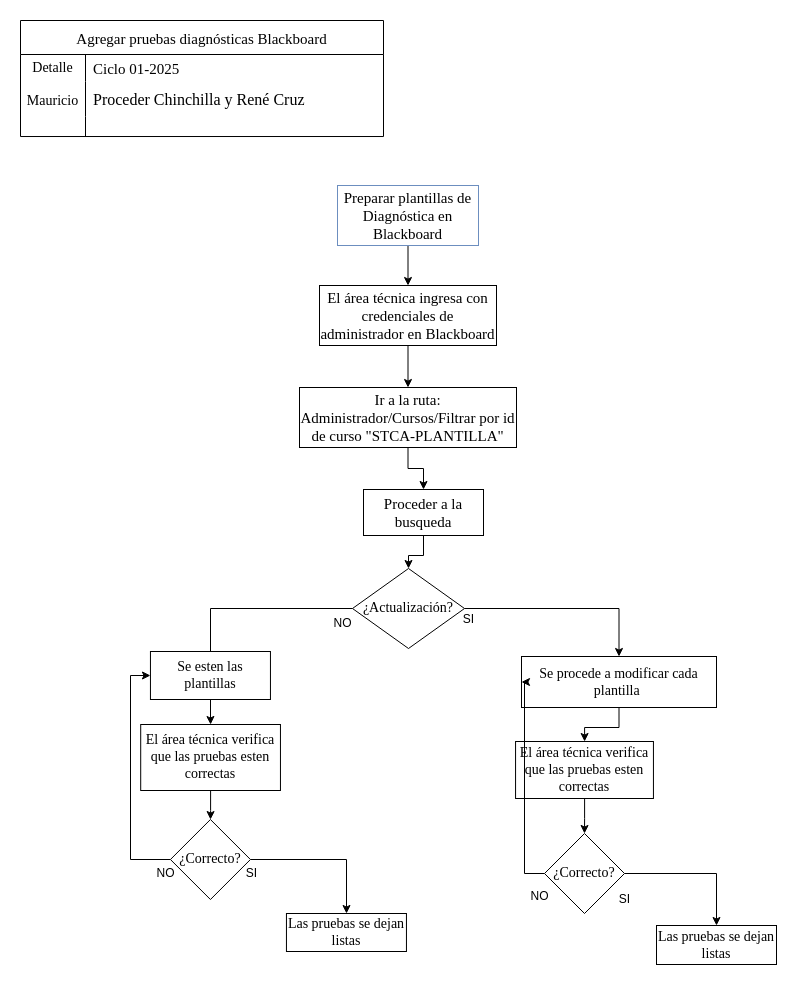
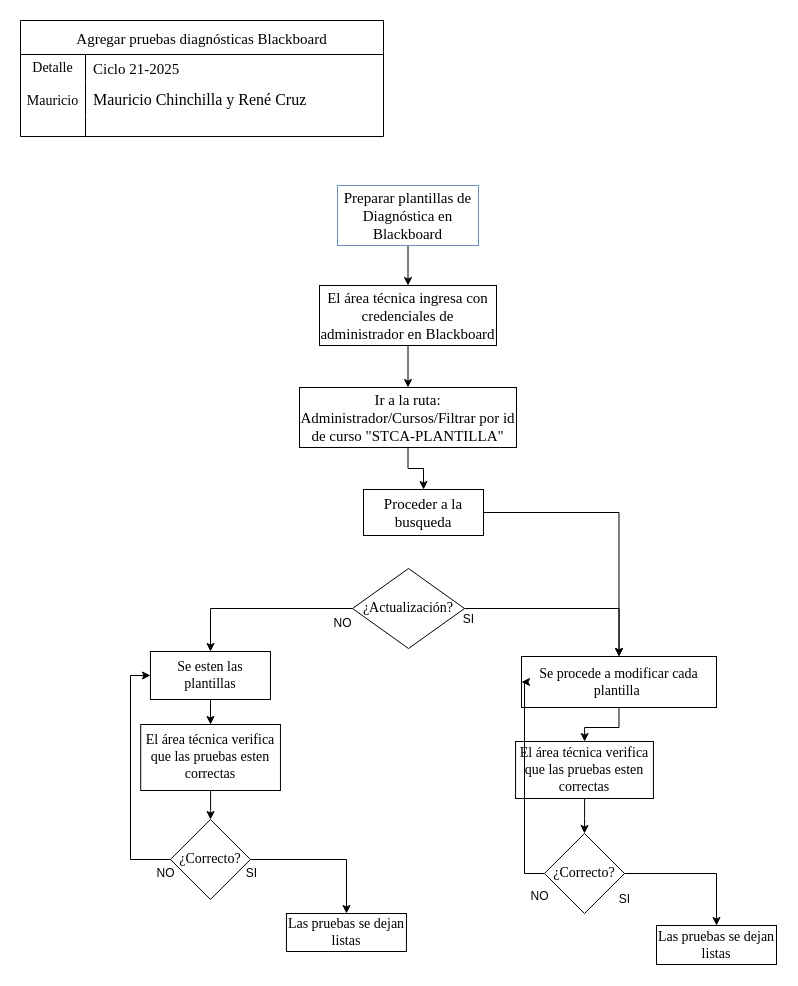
(146, 69) -> (146, 69)
(216, 100) -> (212, 100)
(424, 556) -> (598, 513)
(211, 646) -> (211, 643)
